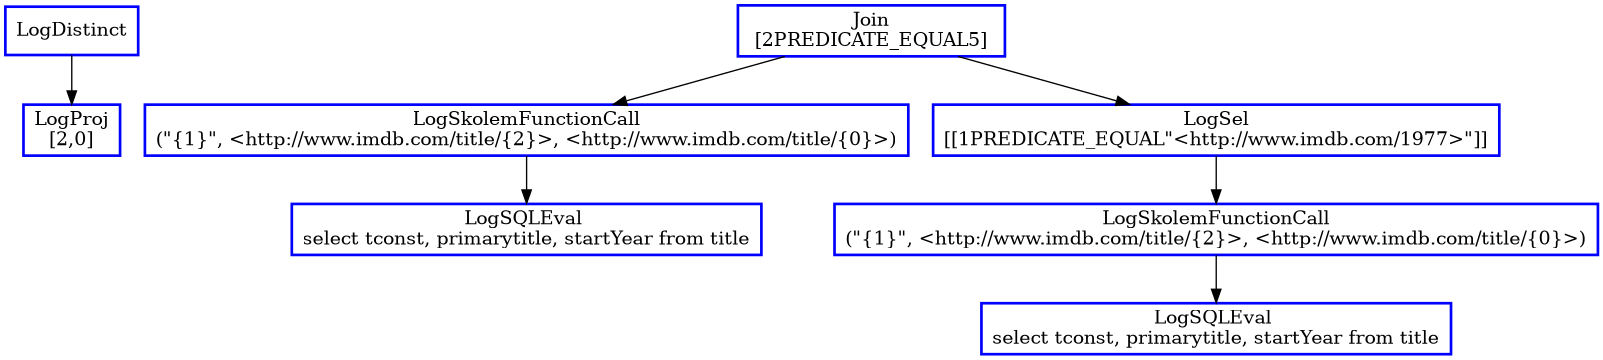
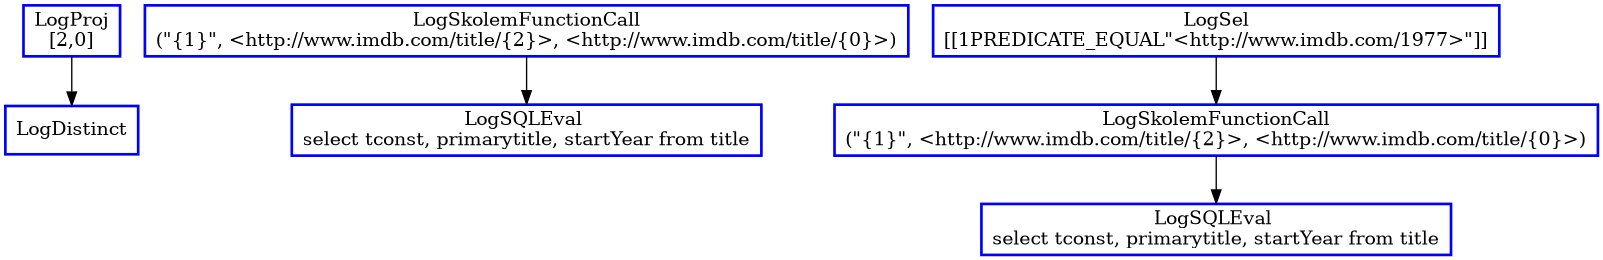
(871, 31) -> none
(72, 73) -> (72, 74)
